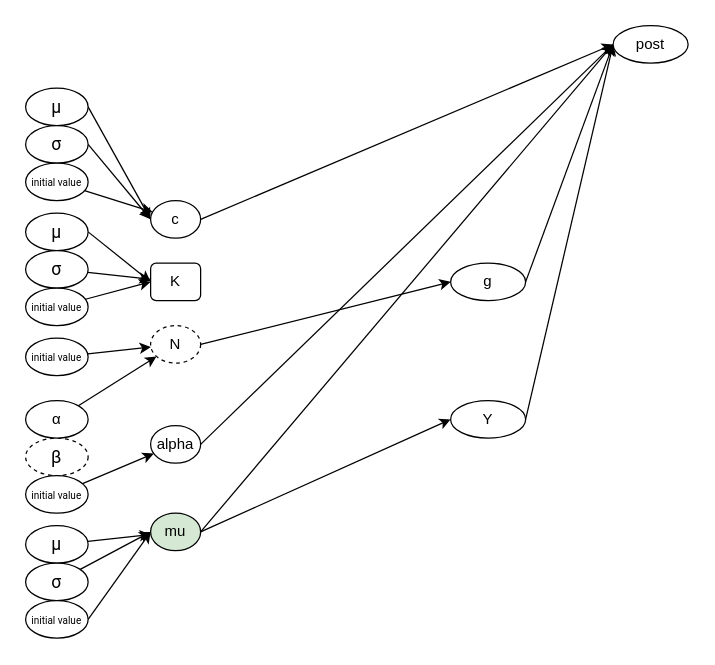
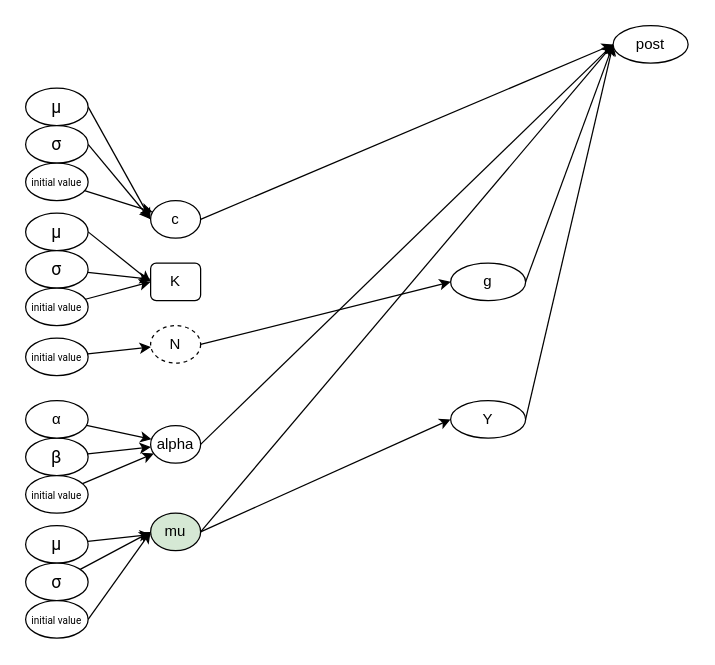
(114, 383) -> (115, 431)
none -> (115, 451)
(57, 457) -> (57, 457)
